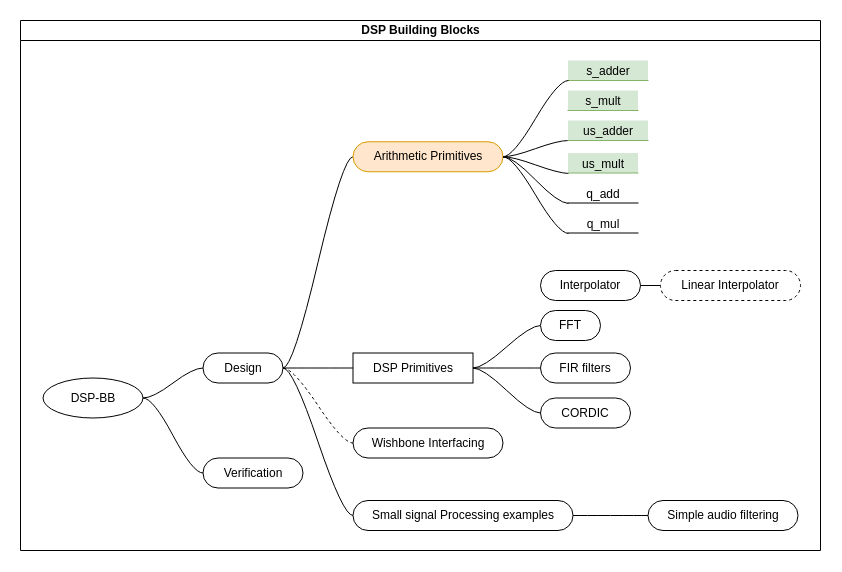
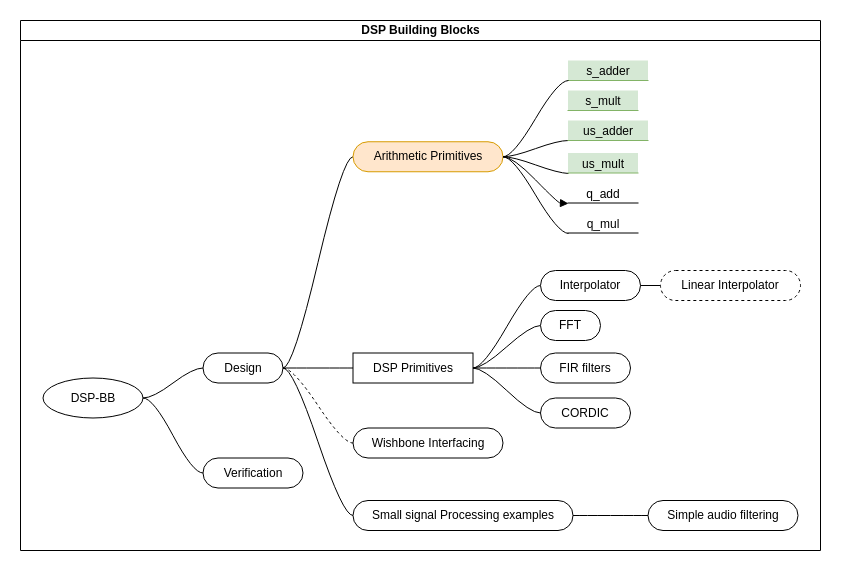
(556, 198) -> (553, 197)
none -> (508, 324)
